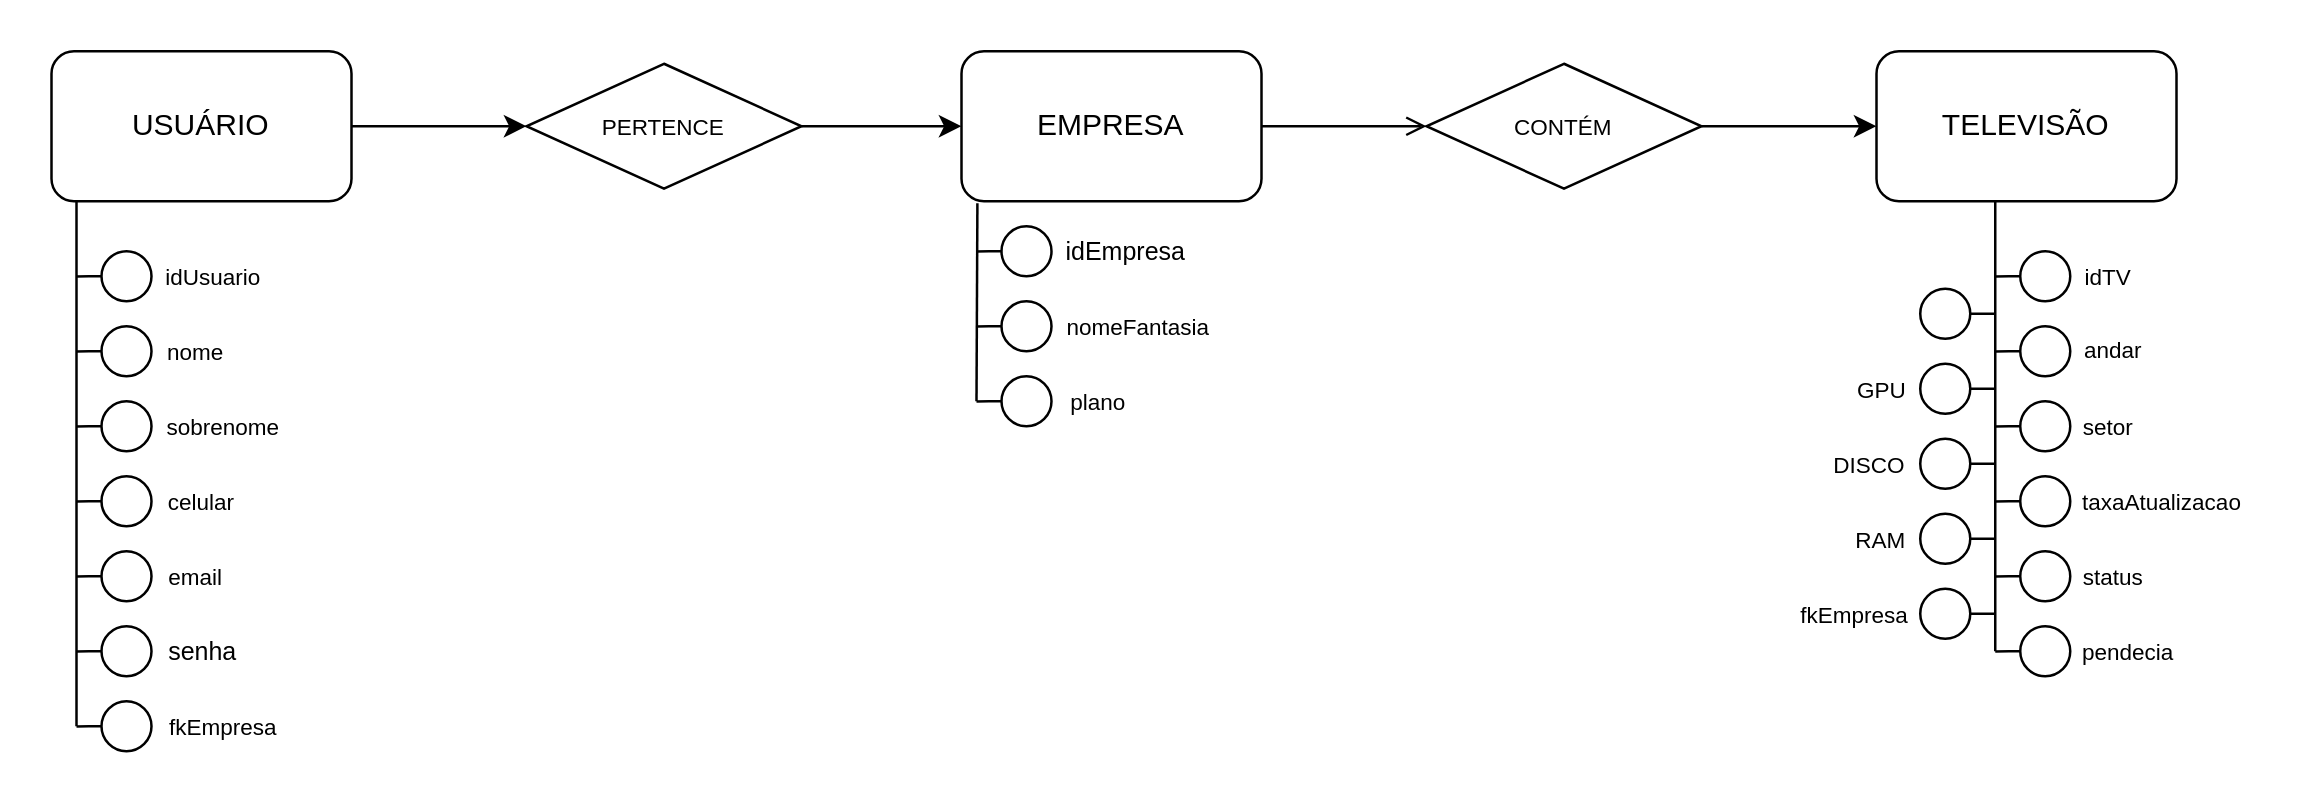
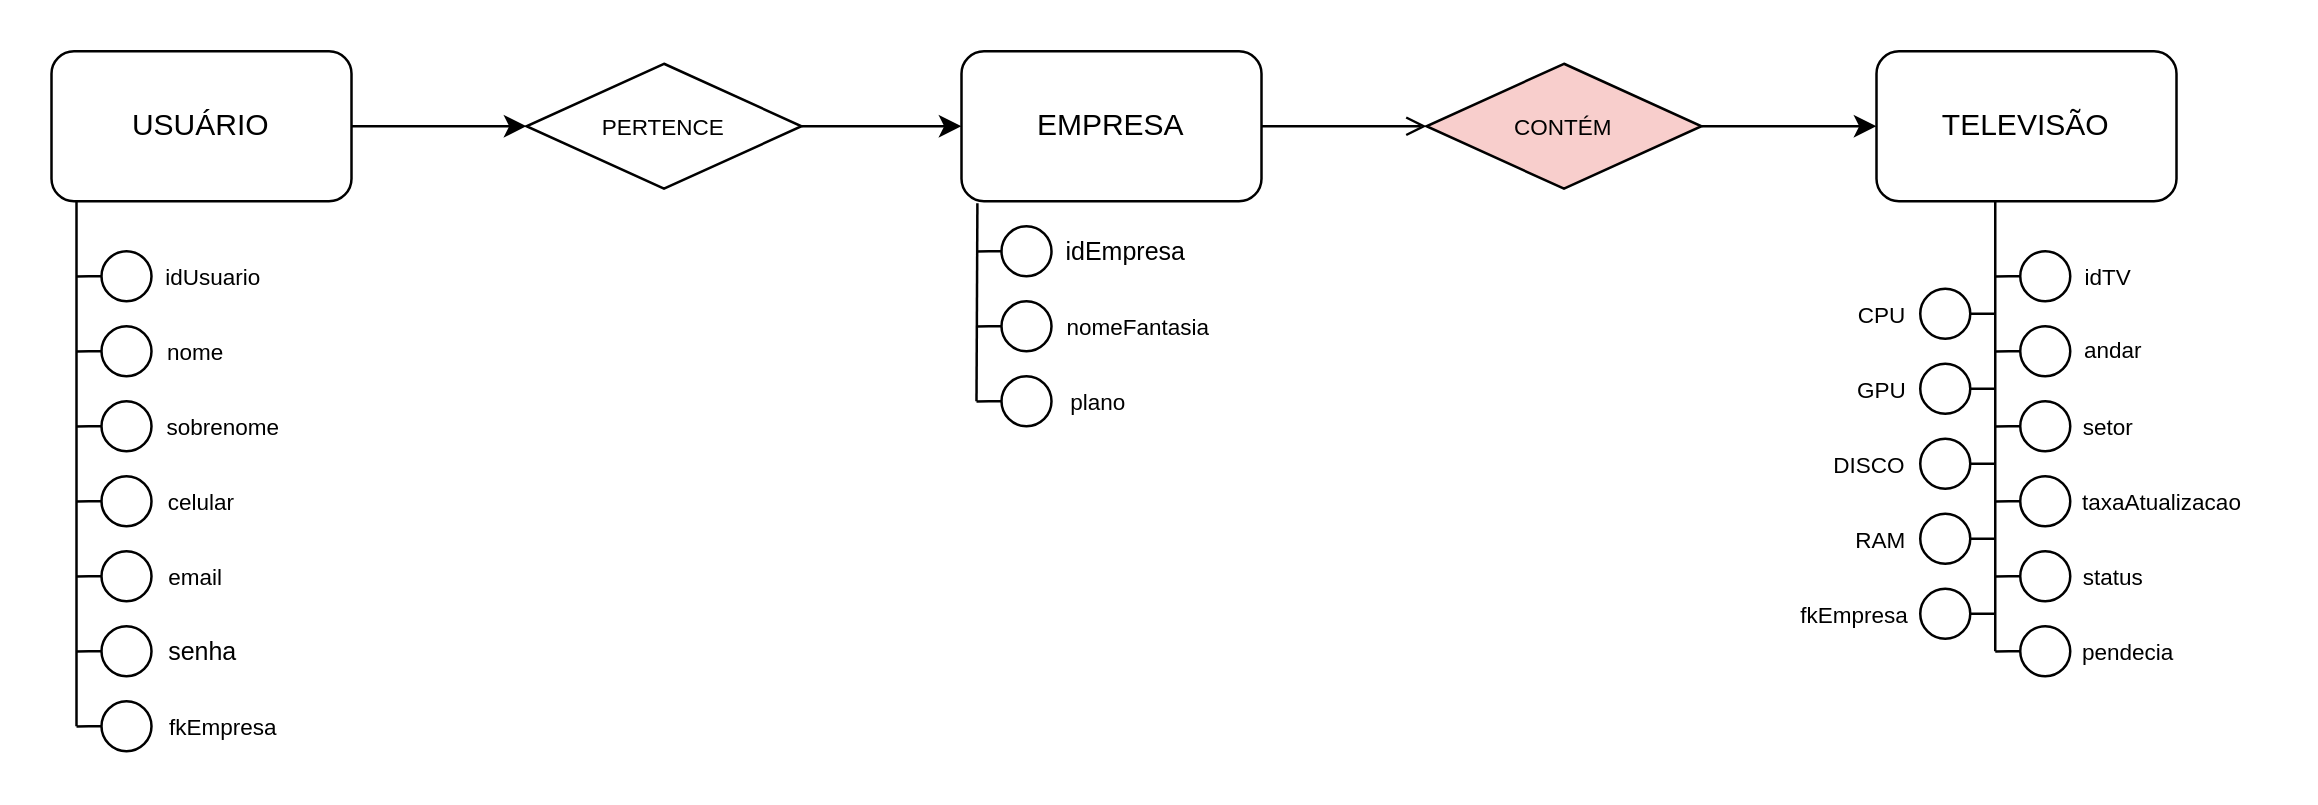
(1564, 126) -> (1564, 126)
none -> (1881, 314)
